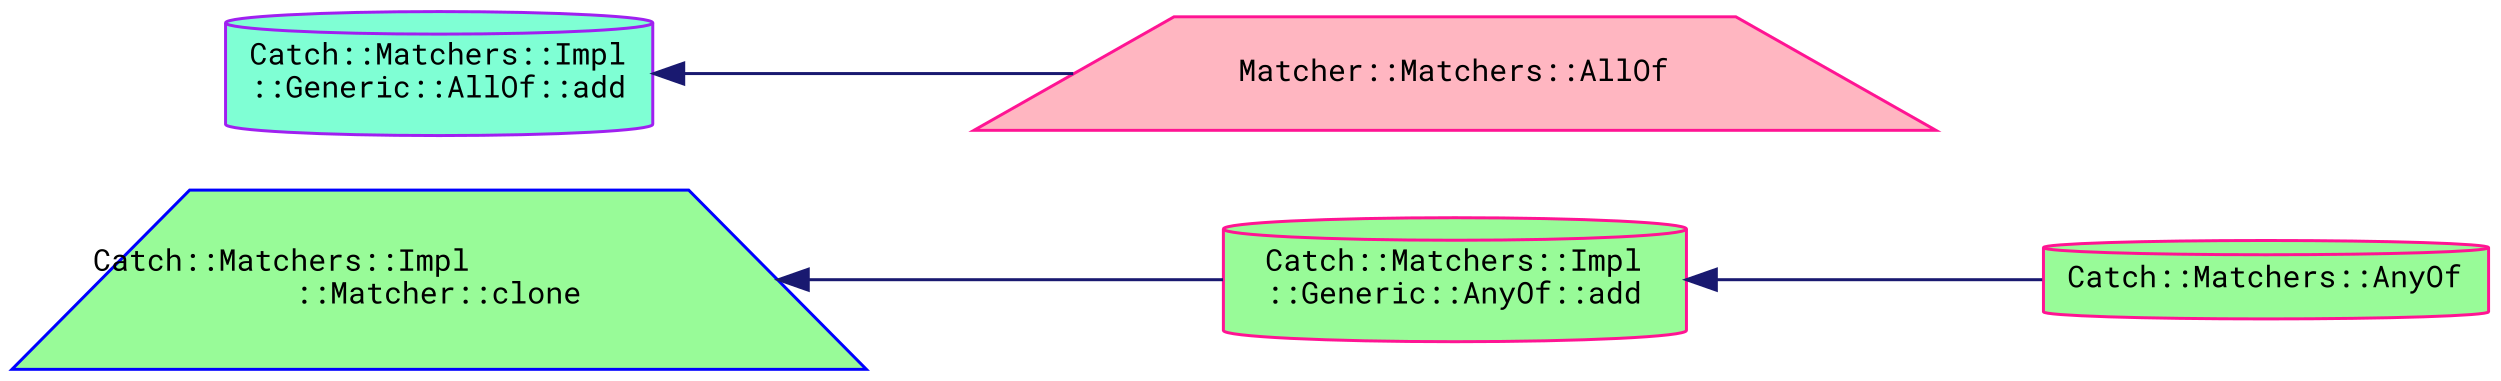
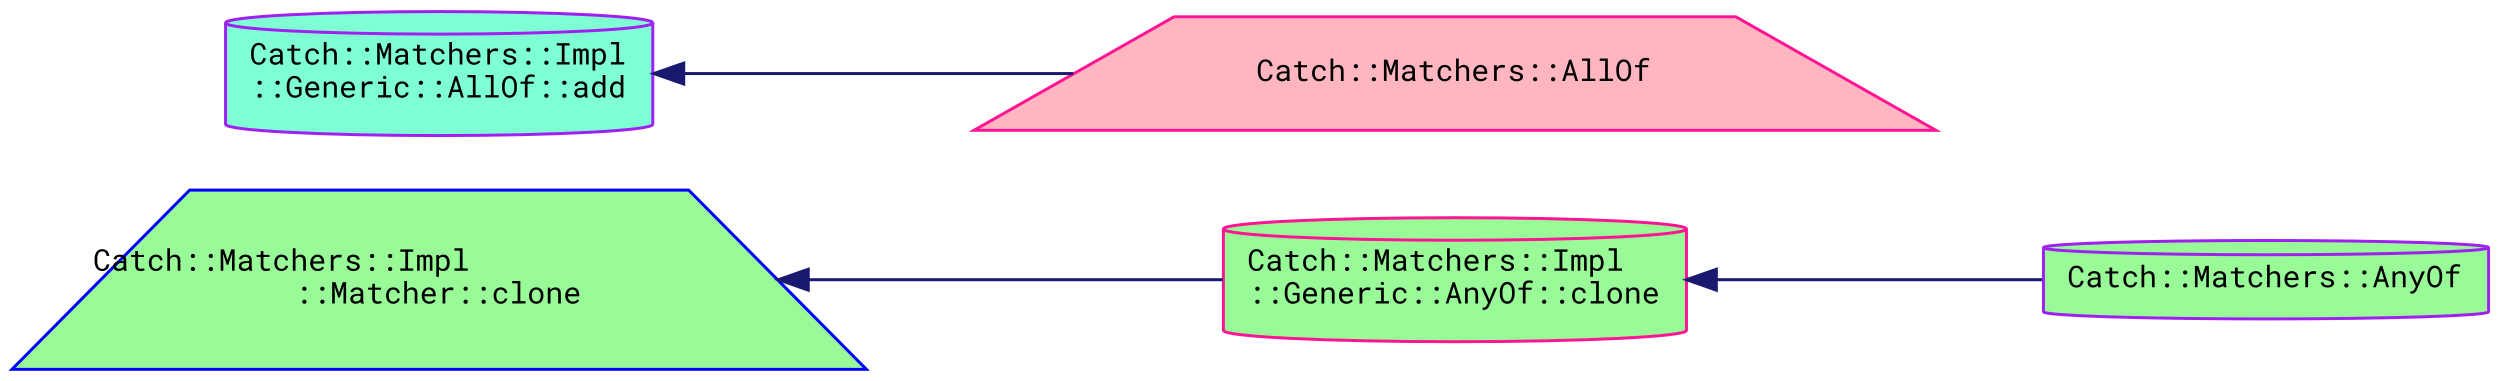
(1455, 74) -> (1455, 74)
(1455, 280) -> (1455, 280)
(2266, 280) -> (2266, 280)
